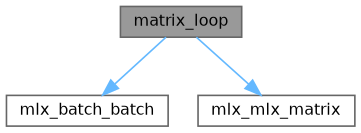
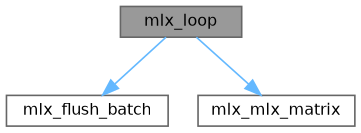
(181, 22) -> (181, 22)
(87, 111) -> (87, 111)
